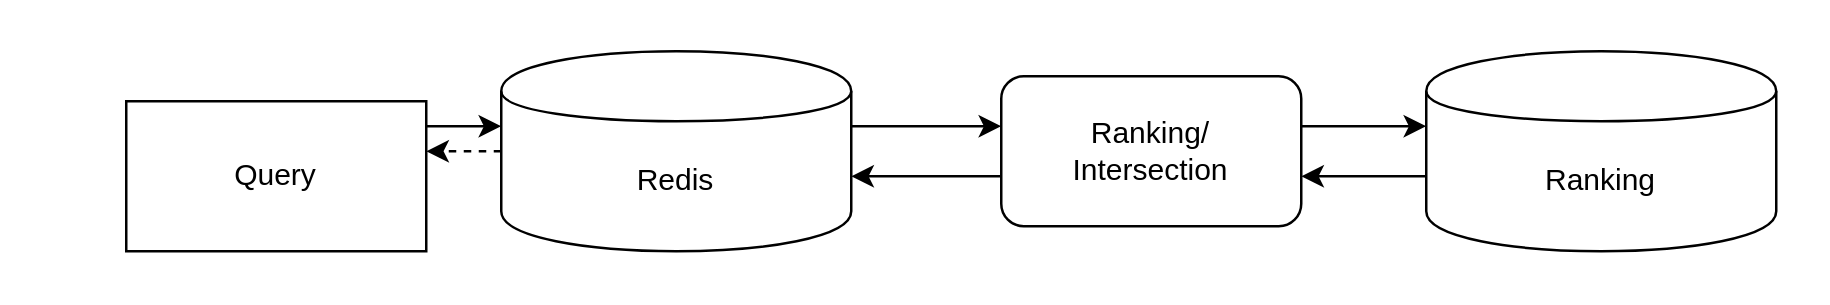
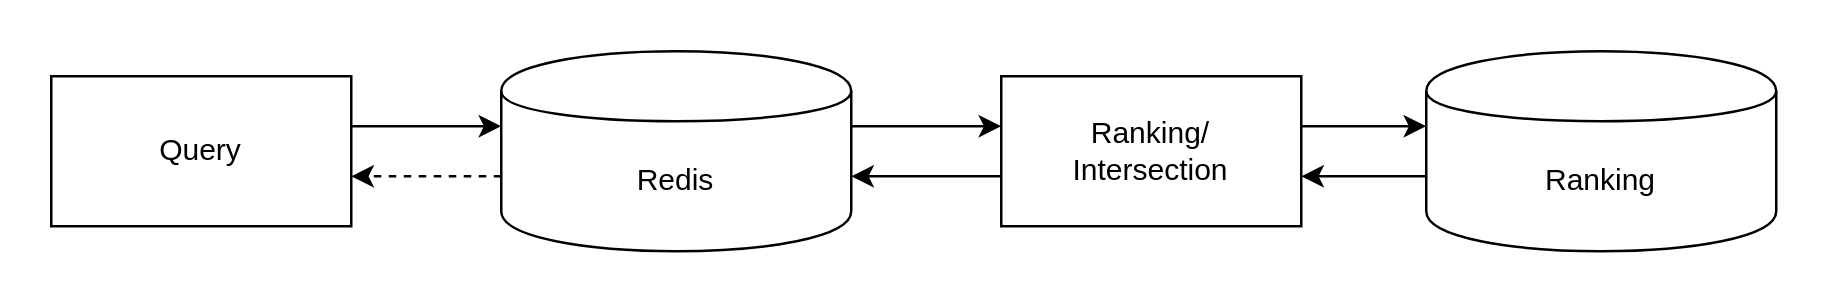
(1151, 151) -> (1151, 151)
(276, 176) -> (201, 151)
